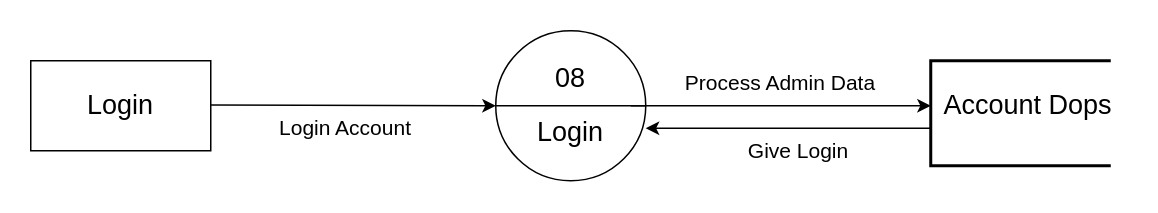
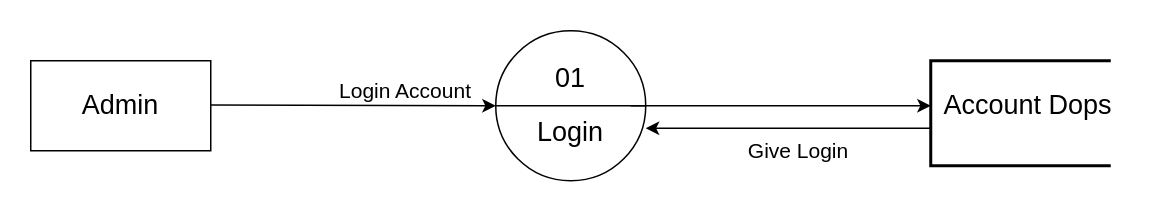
(781, 83) -> none
(121, 106) -> (121, 106)
(571, 106) -> (571, 106)
(346, 128) -> (406, 91)
